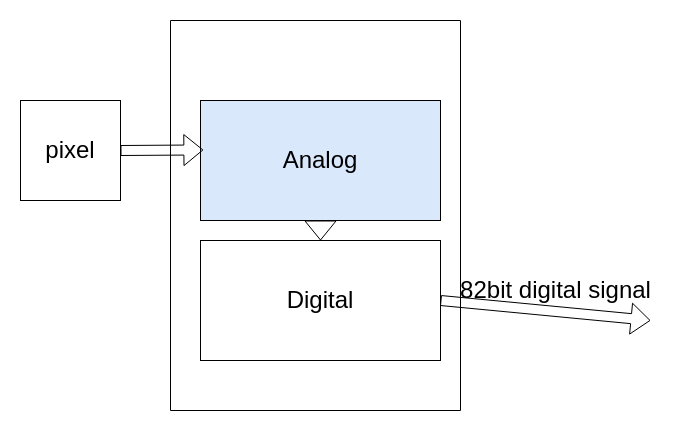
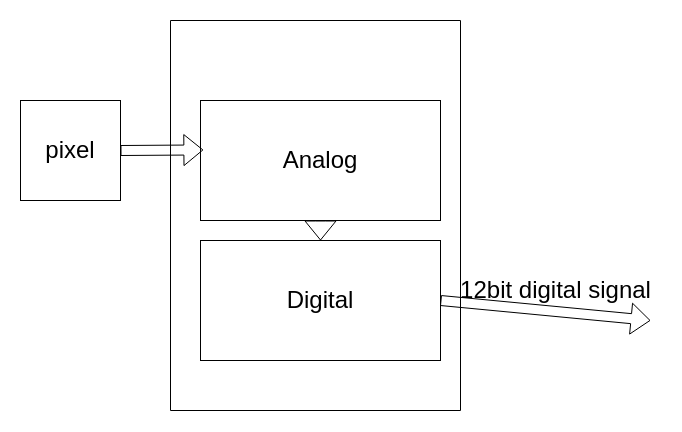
(321, 161) -> (321, 161)
(556, 291) -> (556, 291)
